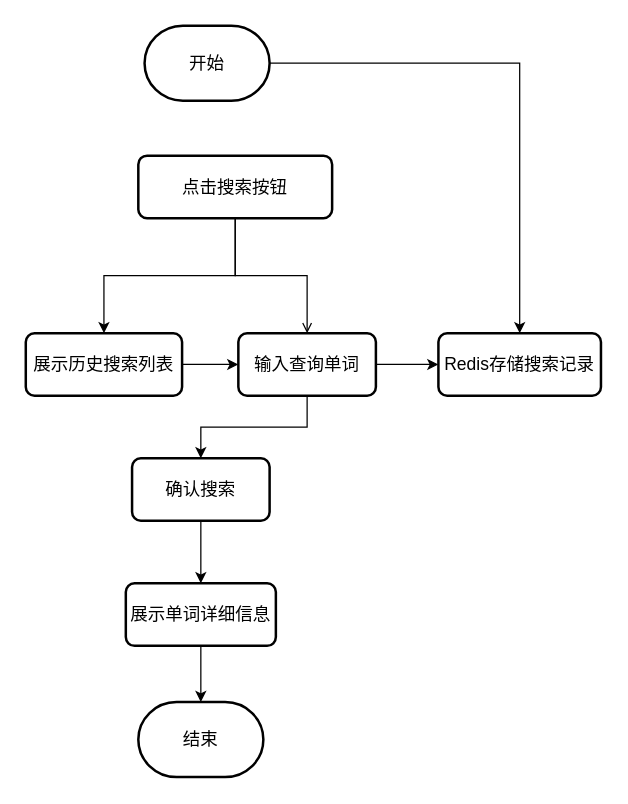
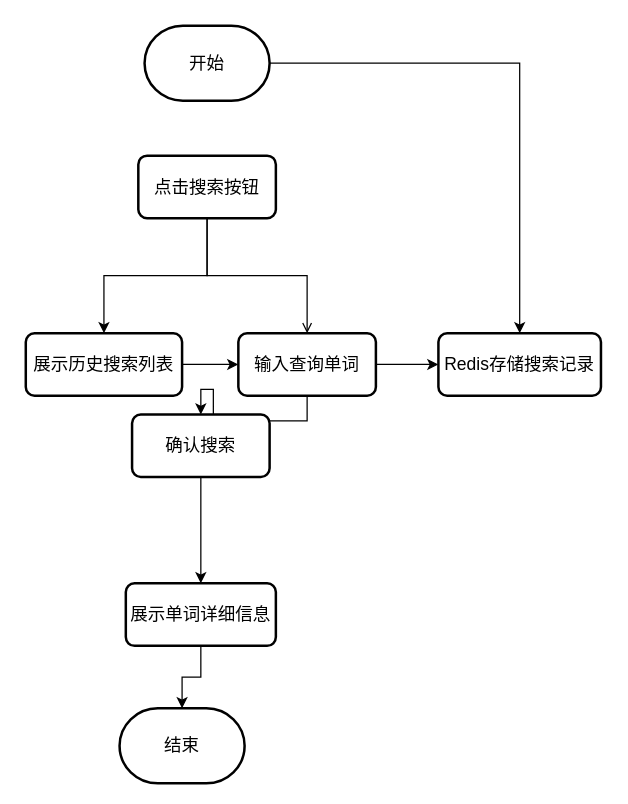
(235, 187) -> (207, 187)
(201, 489) -> (201, 446)
(201, 739) -> (182, 746)
